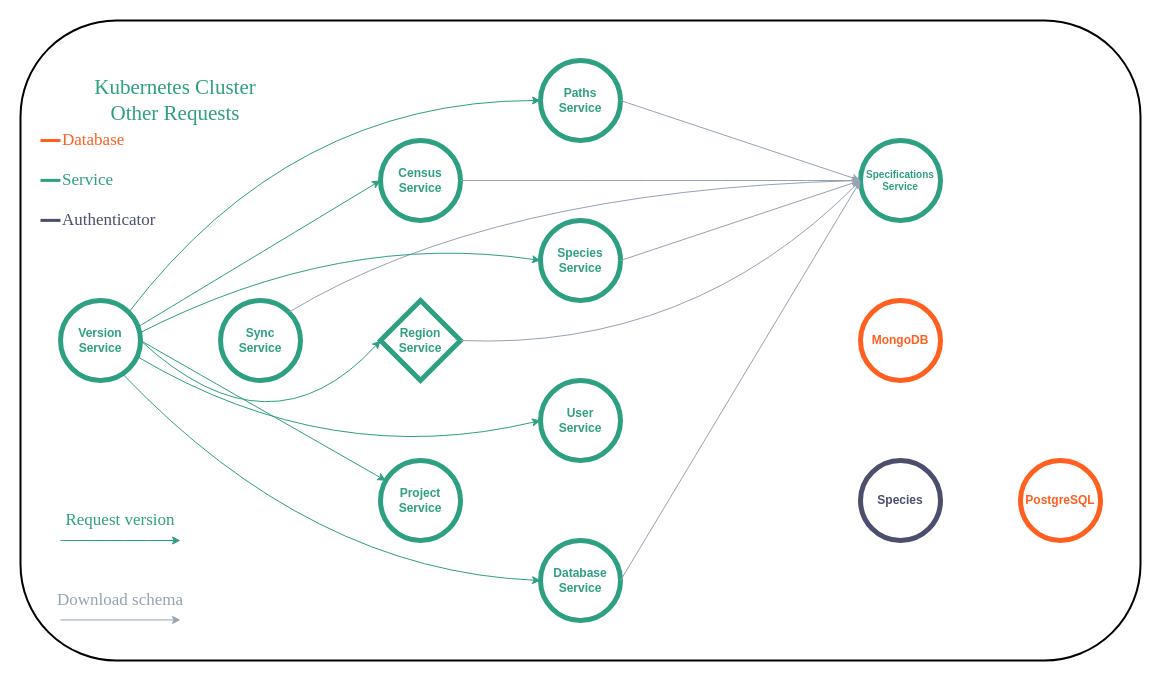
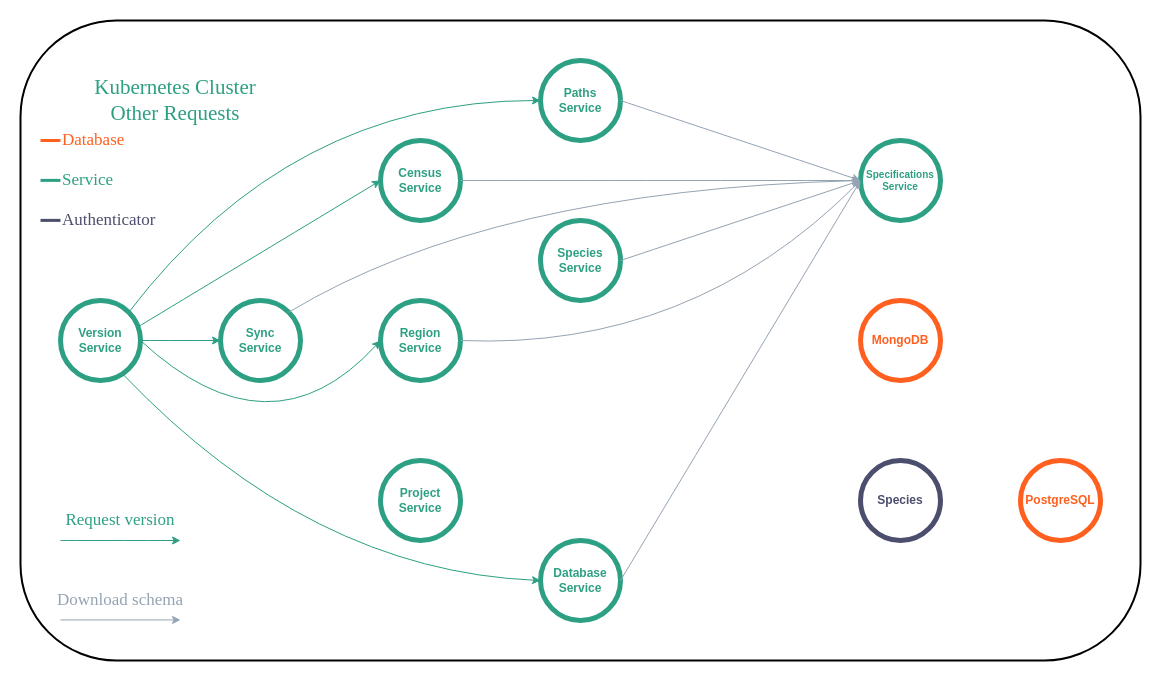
(268, 281) -> none
(421, 341) -> (421, 341)
(208, 379) -> (179, 341)
(581, 421) -> none
(407, 436) -> none
